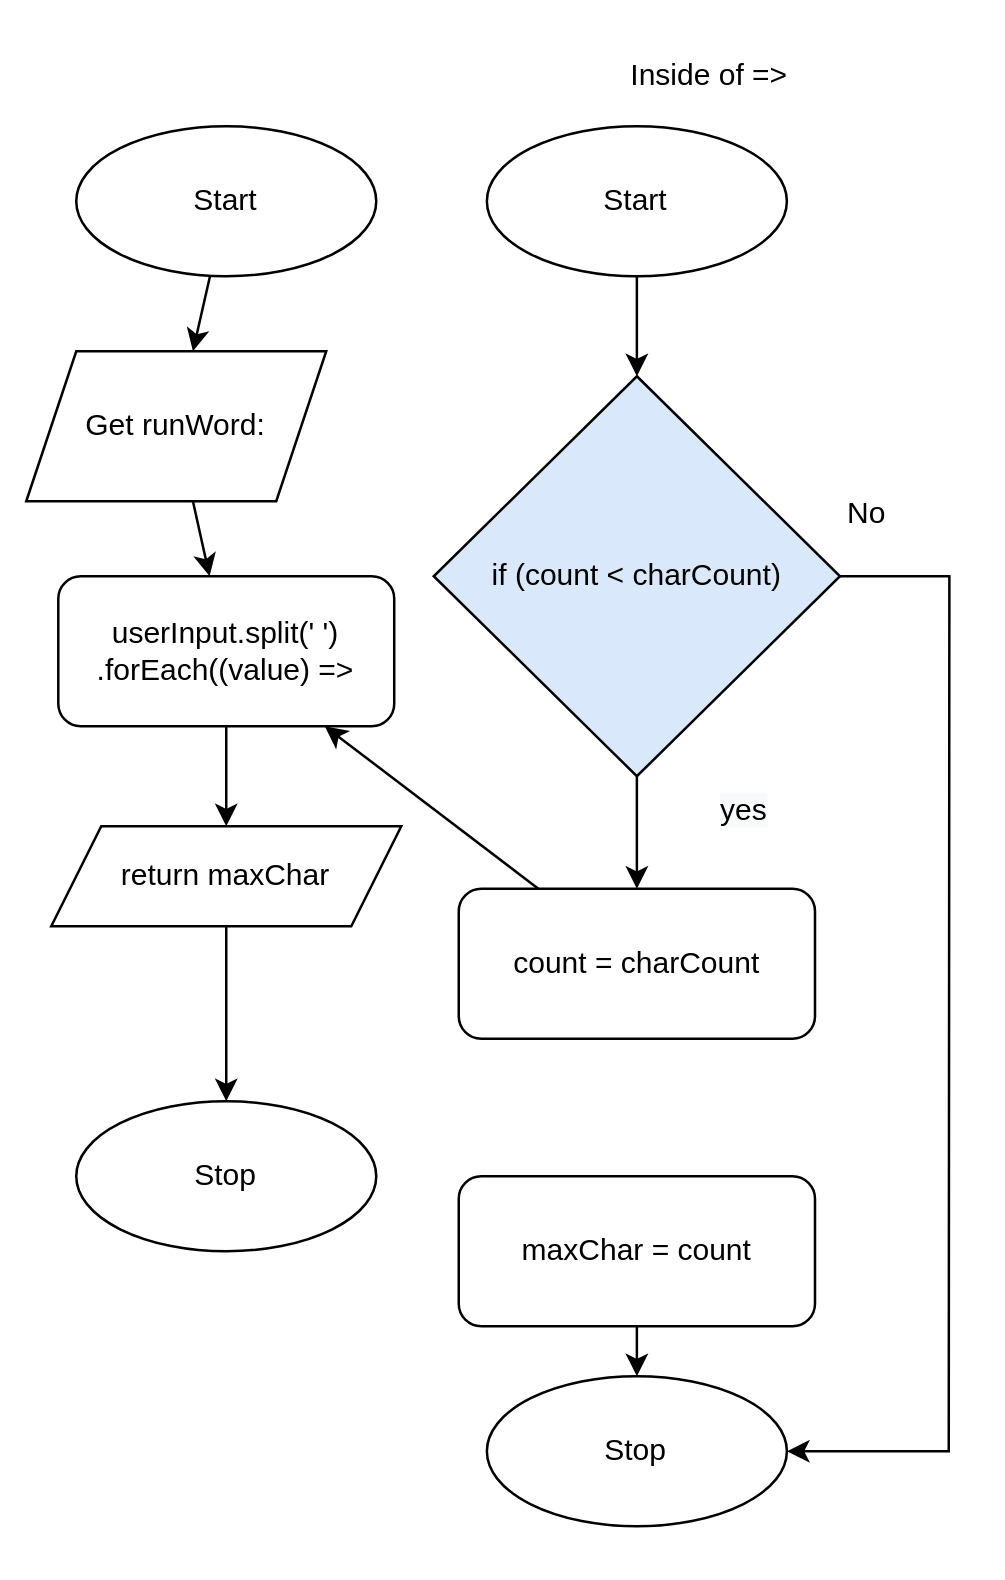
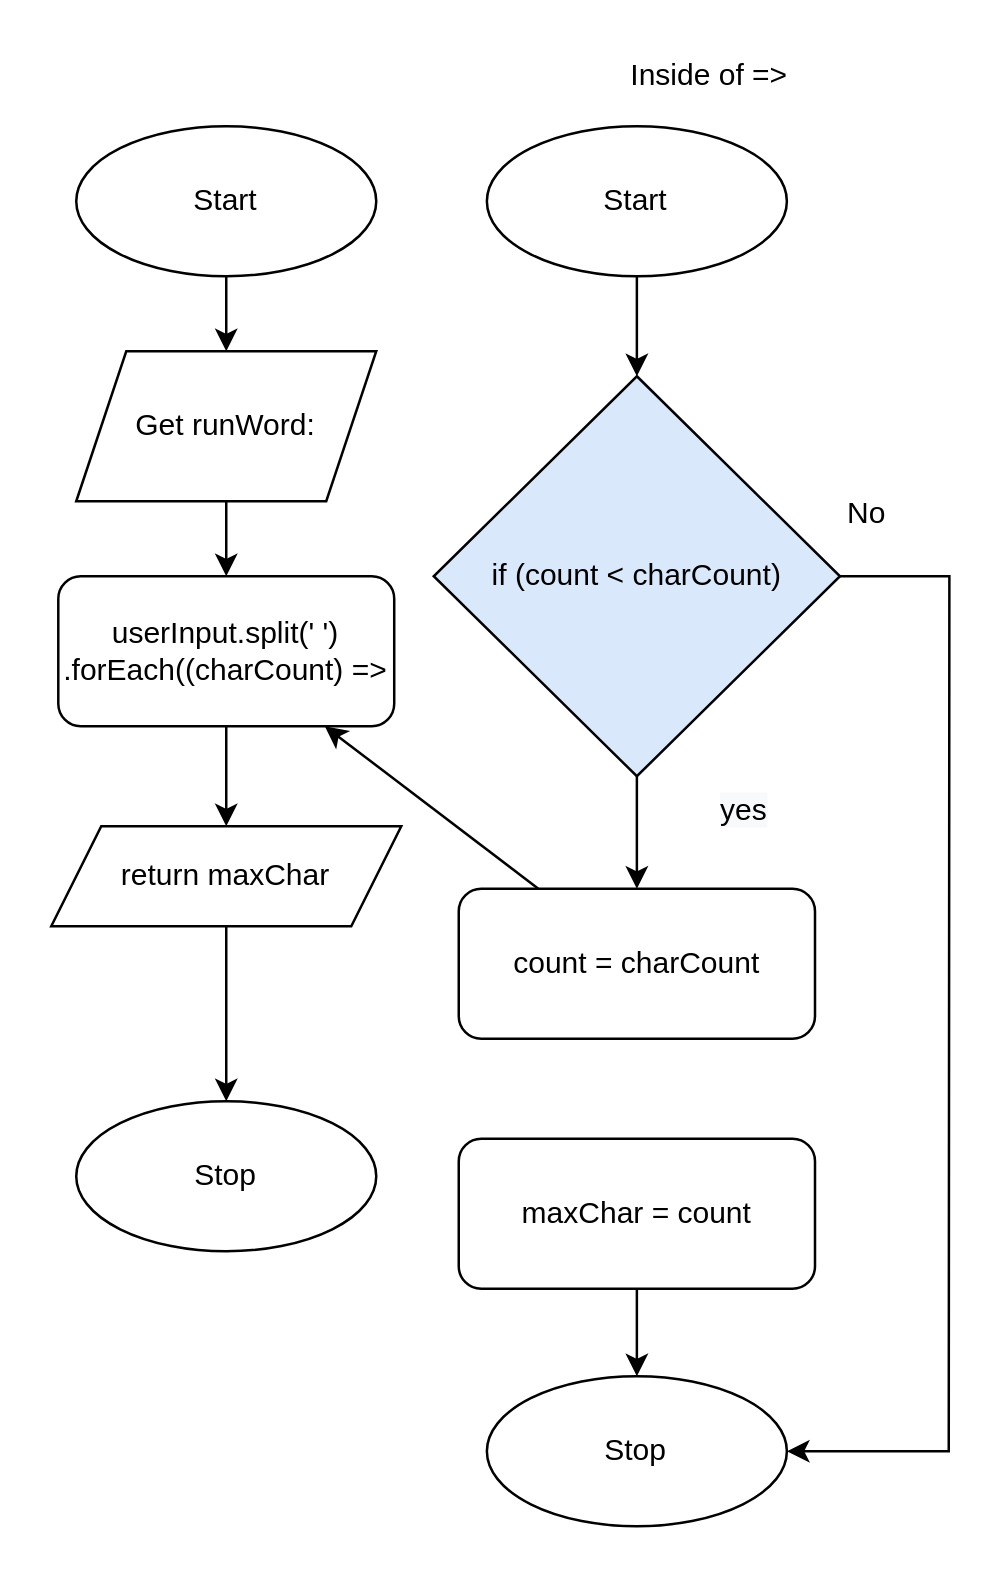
(176, 426) -> (226, 426)
(226, 651) -> (226, 651)
(637, 1251) -> (637, 1214)
